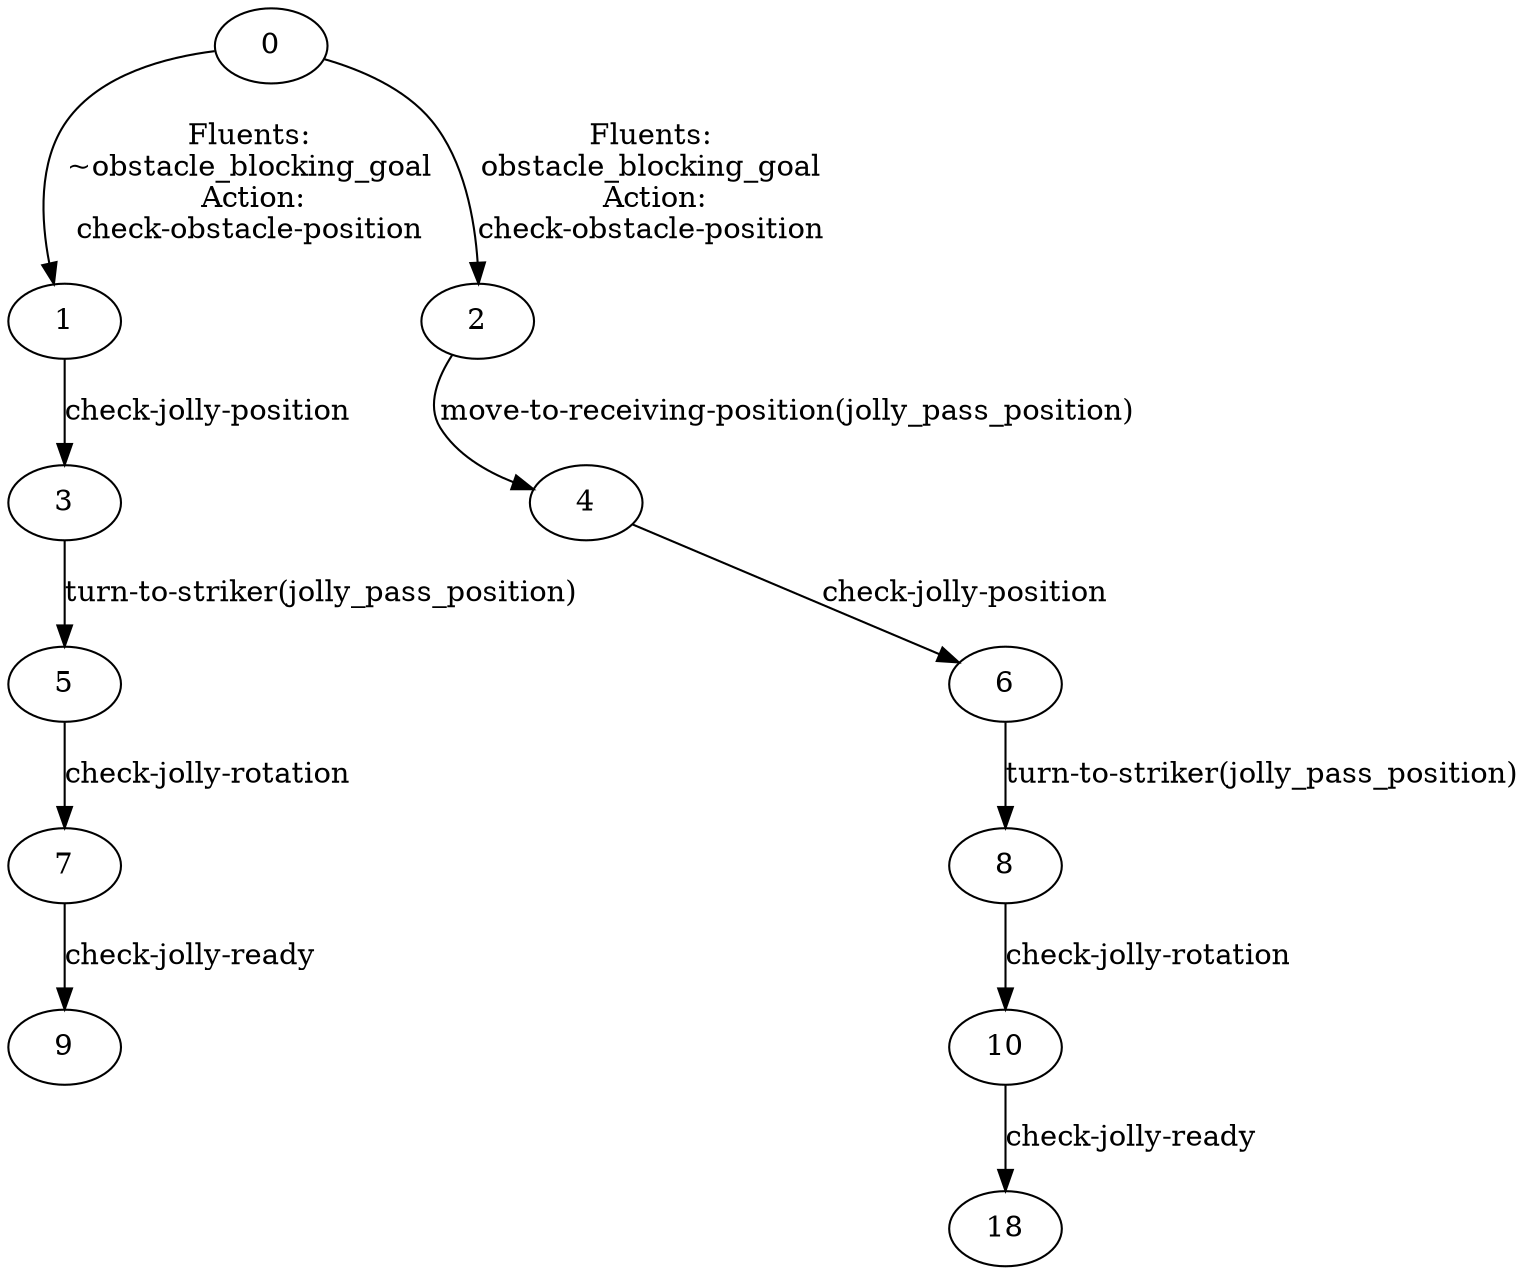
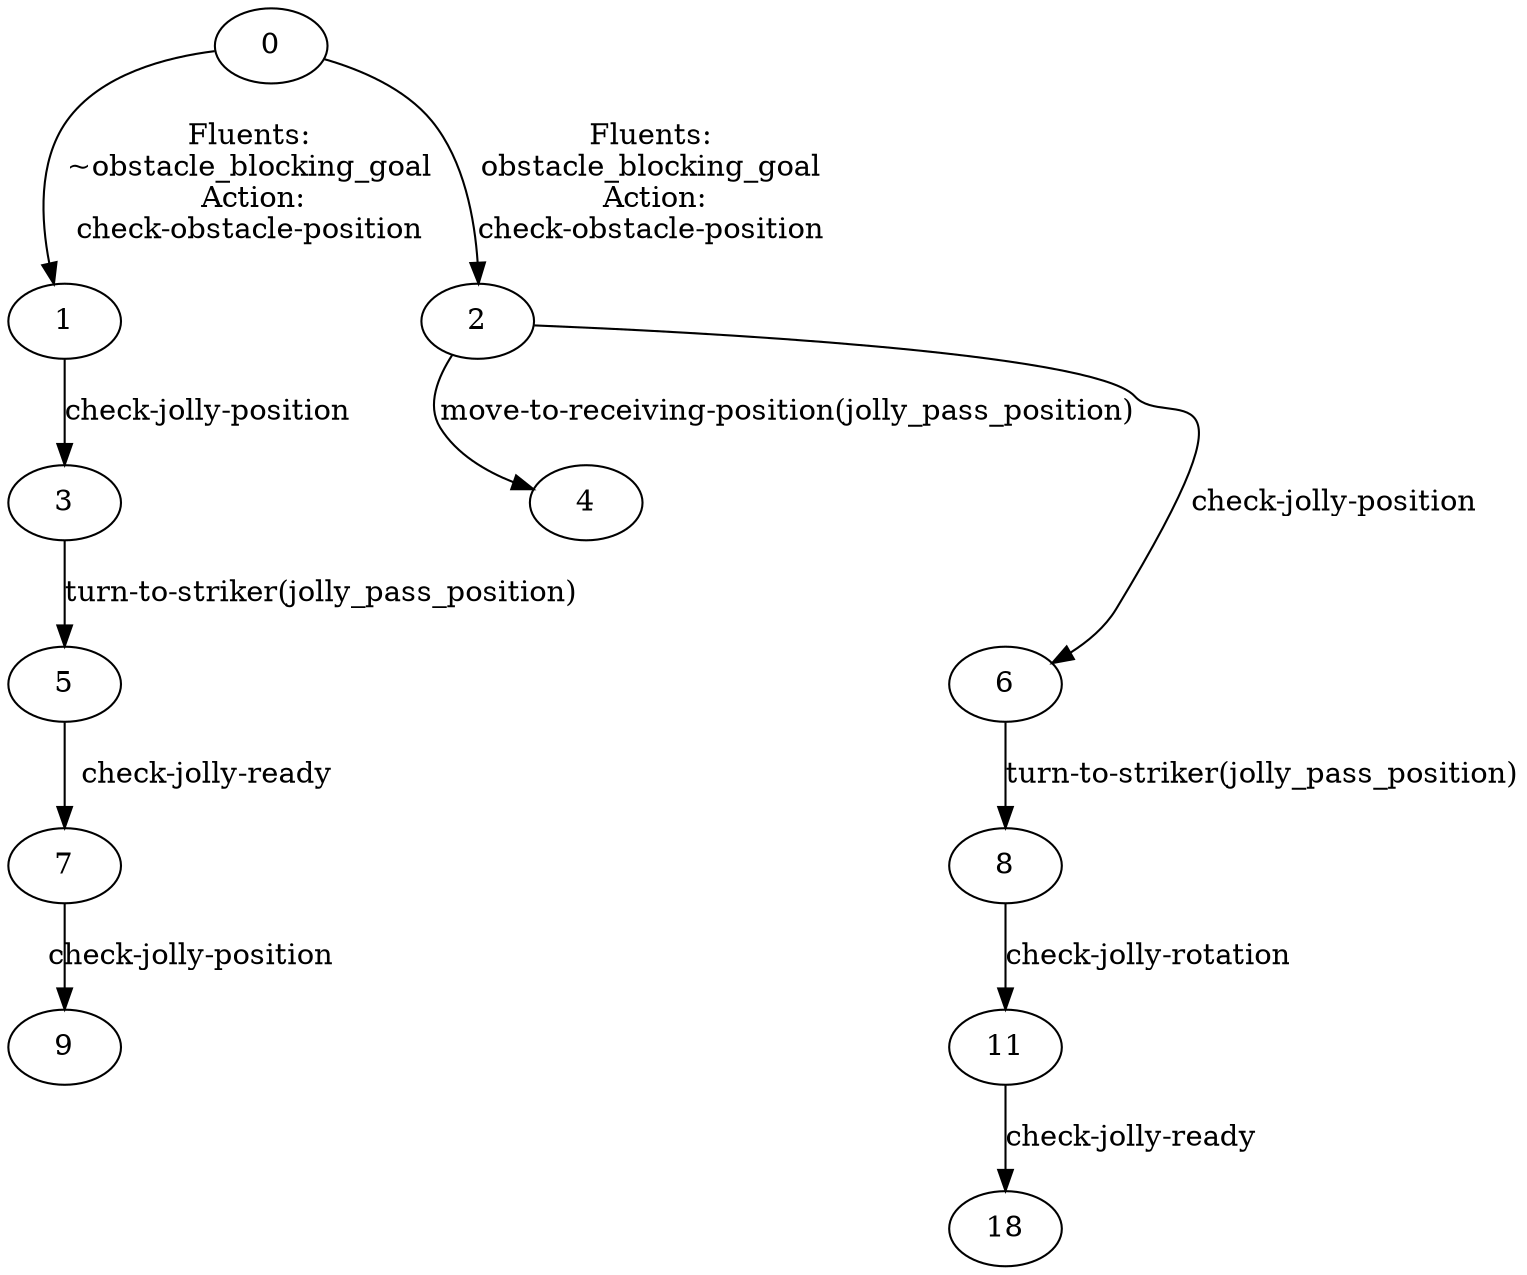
(786, 589) -> (1006, 362)
(208, 775) -> (208, 775)
(191, 956) -> (191, 956)
(1006, 1047) -> (1006, 1047)
